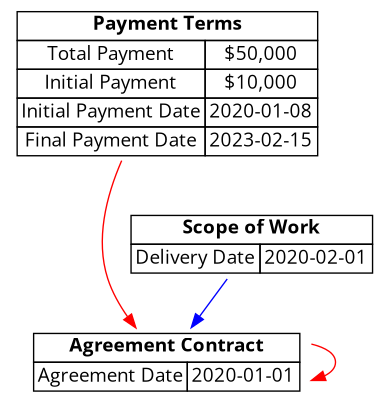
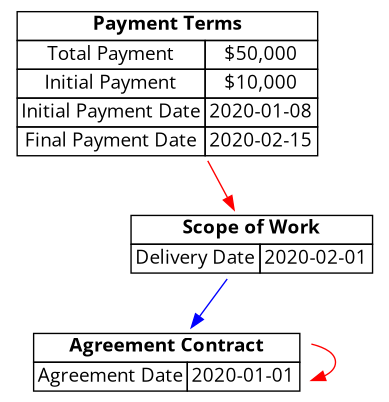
(261, 141) -> (261, 141)
(103, 240) -> (218, 179)
